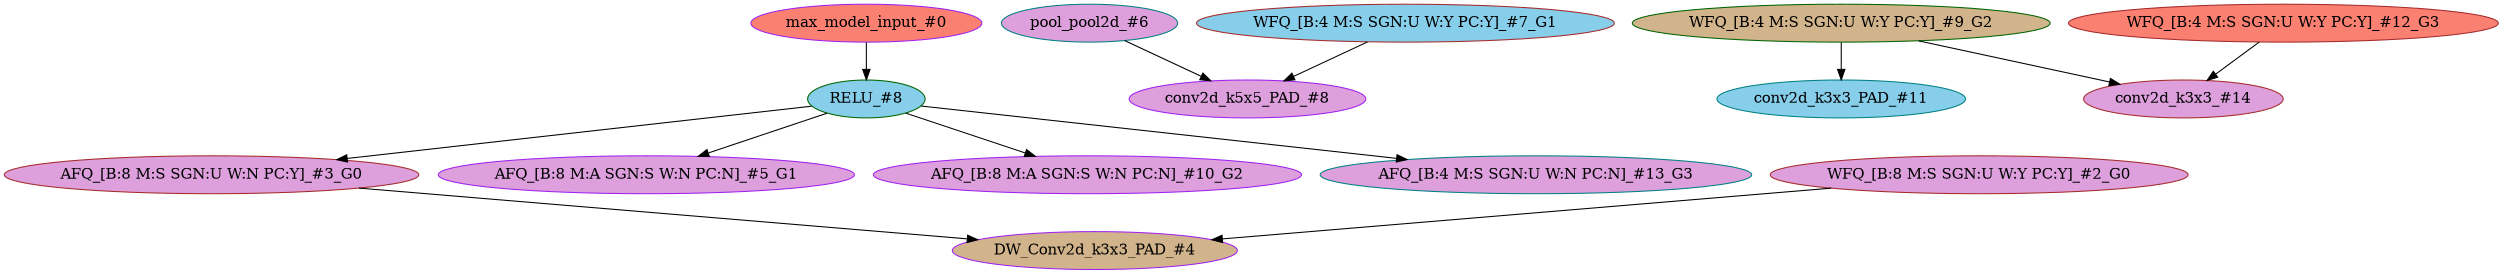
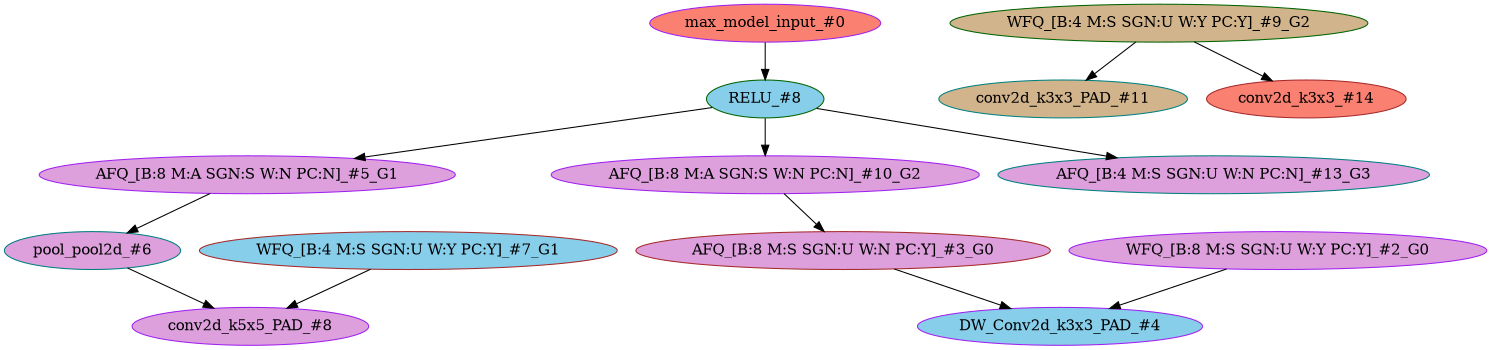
(2283, 23) -> none
(1841, 99) -> (1063, 99)
(2183, 99) -> (1306, 99)
(579, 132) -> (800, 209)
(1979, 175) -> (1278, 251)
none -> (173, 211)
(1095, 251) -> (1060, 326)
